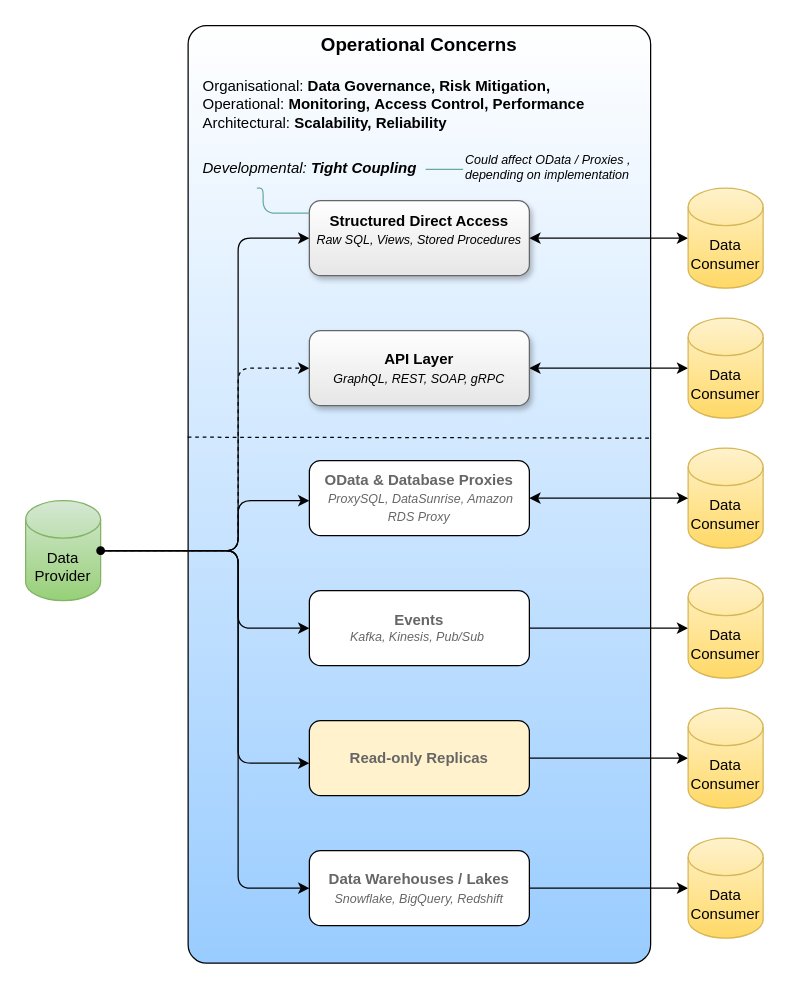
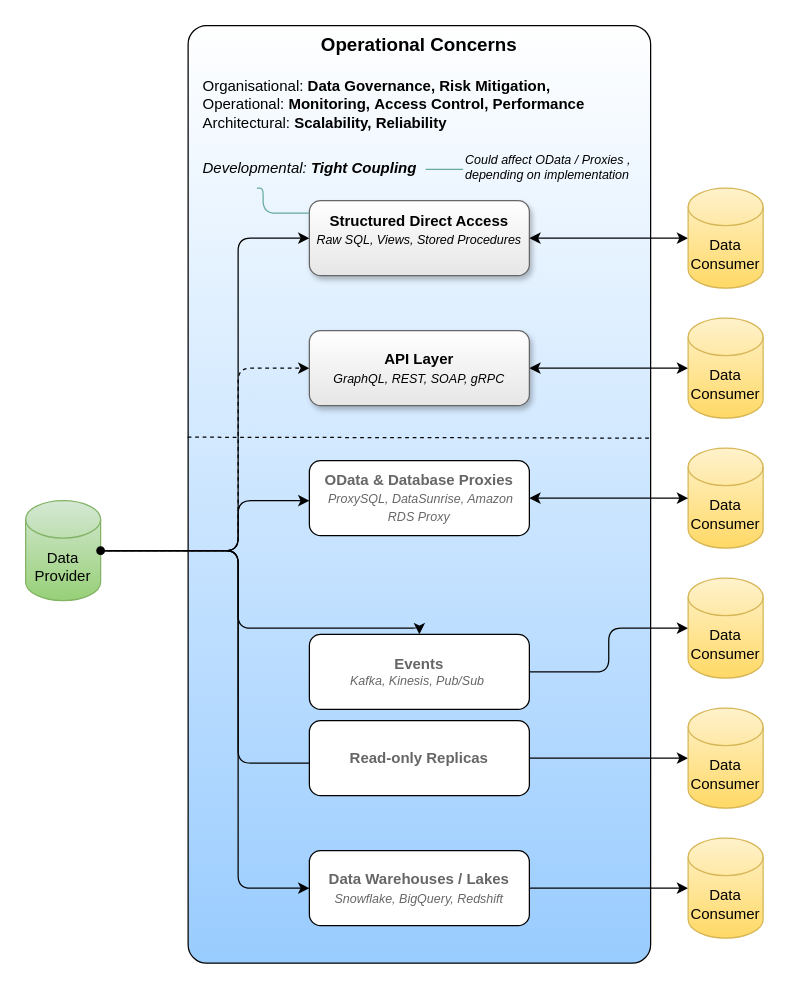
(419, 628) -> (419, 672)
(419, 758) -> (419, 758)
(299, 763) -> (303, 763)
